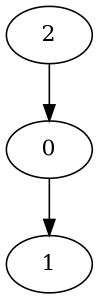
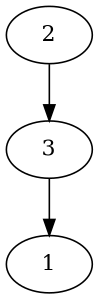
(49, 150) -> (49, 150)
